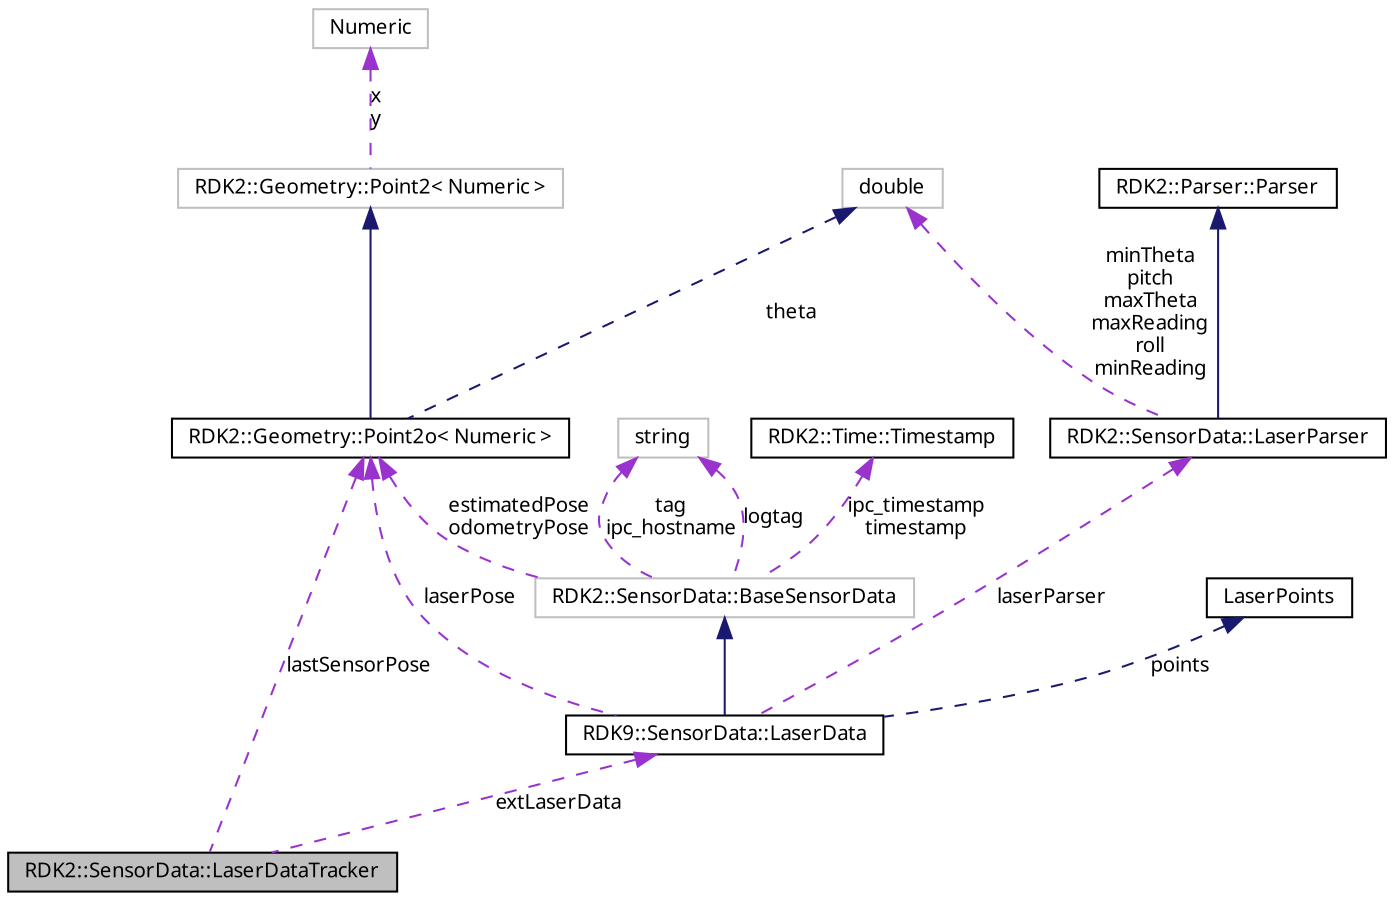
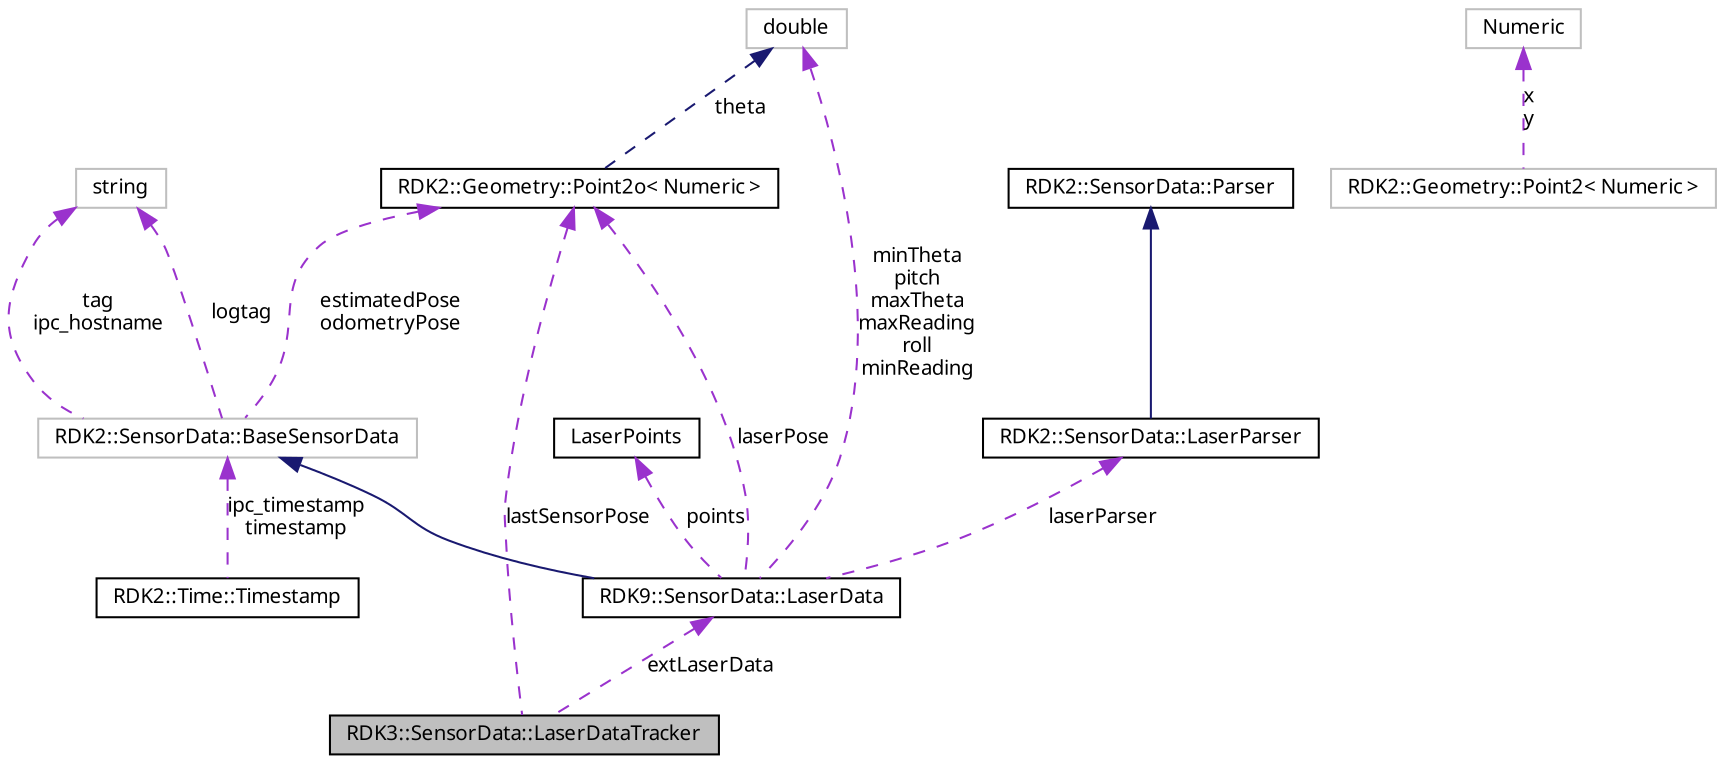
(1218, 188) -> (1151, 188)
(371, 324) -> none
(1033, 336) -> (857, 334)
(819, 535) -> (228, 528)
(1058, 685) -> (679, 531)
(203, 872) -> (524, 735)
